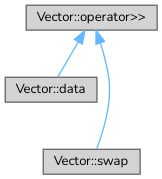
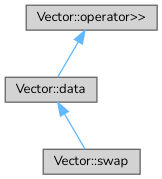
(109, 96) -> (75, 132)
